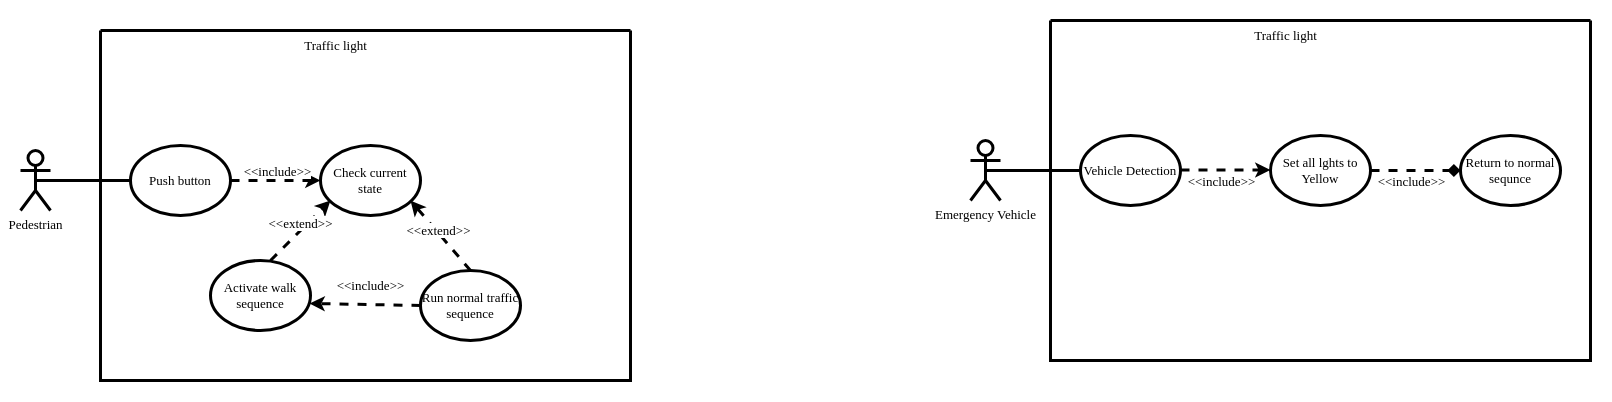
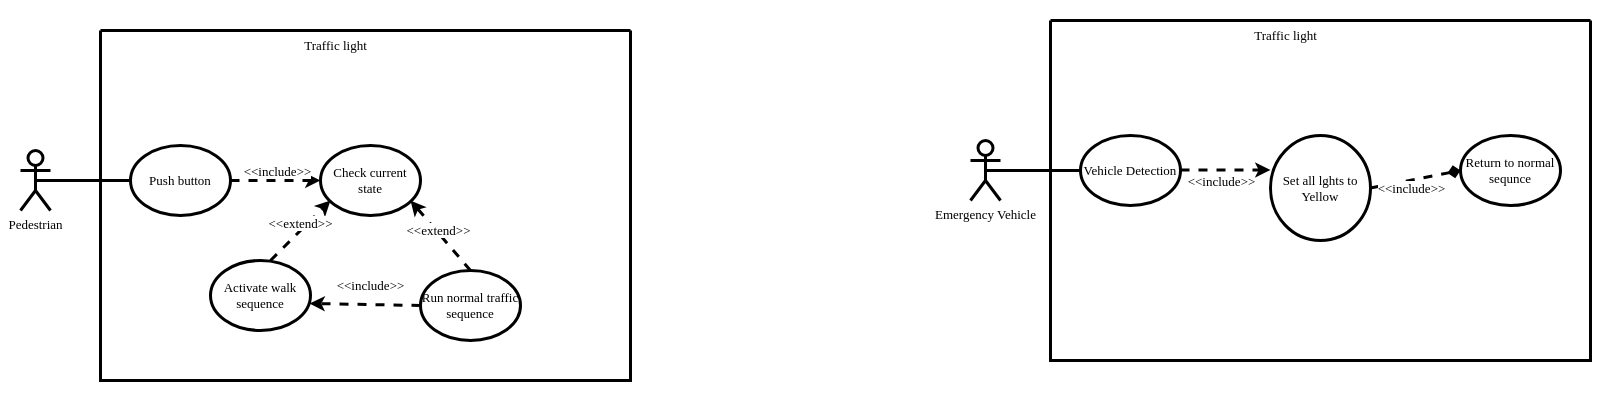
(1321, 171) -> (1321, 188)
